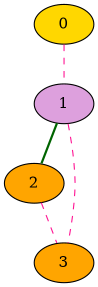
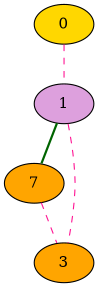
(34, 183) -> (34, 183)
